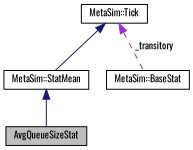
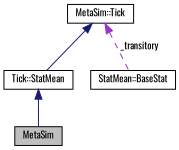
(46, 80) -> (38, 80)
(148, 80) -> (133, 80)
(46, 136) -> (38, 136)
